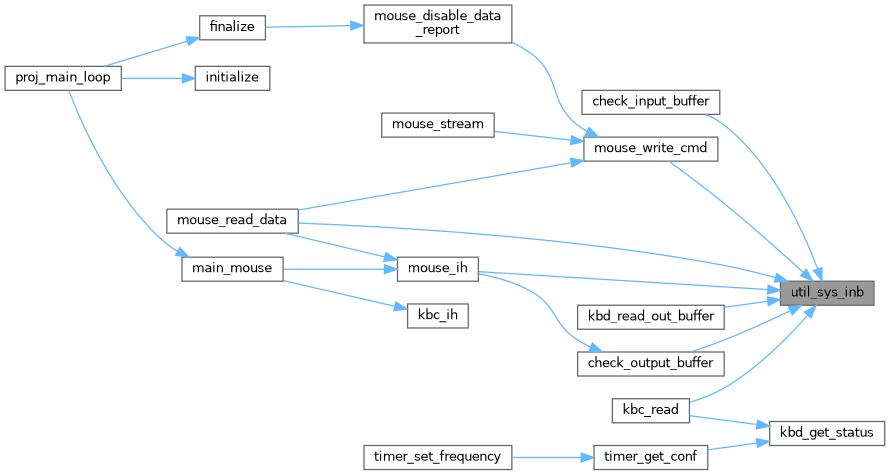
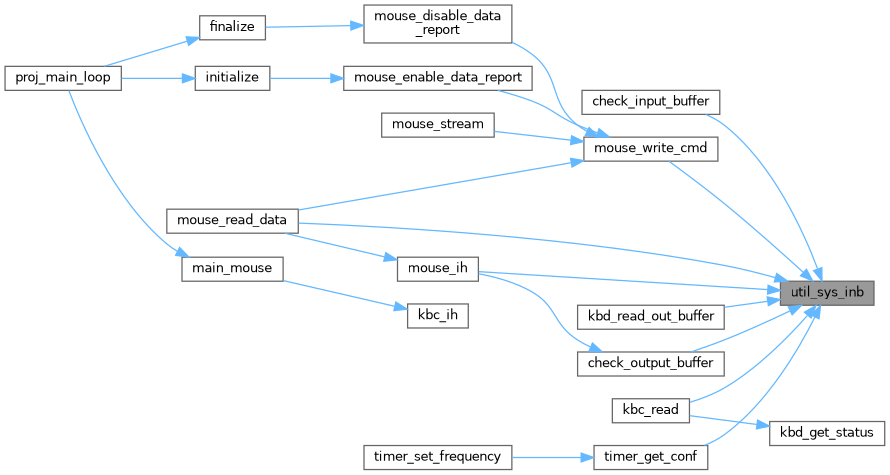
none -> (438, 78)
(334, 269) -> none
(733, 446) -> (769, 390)
